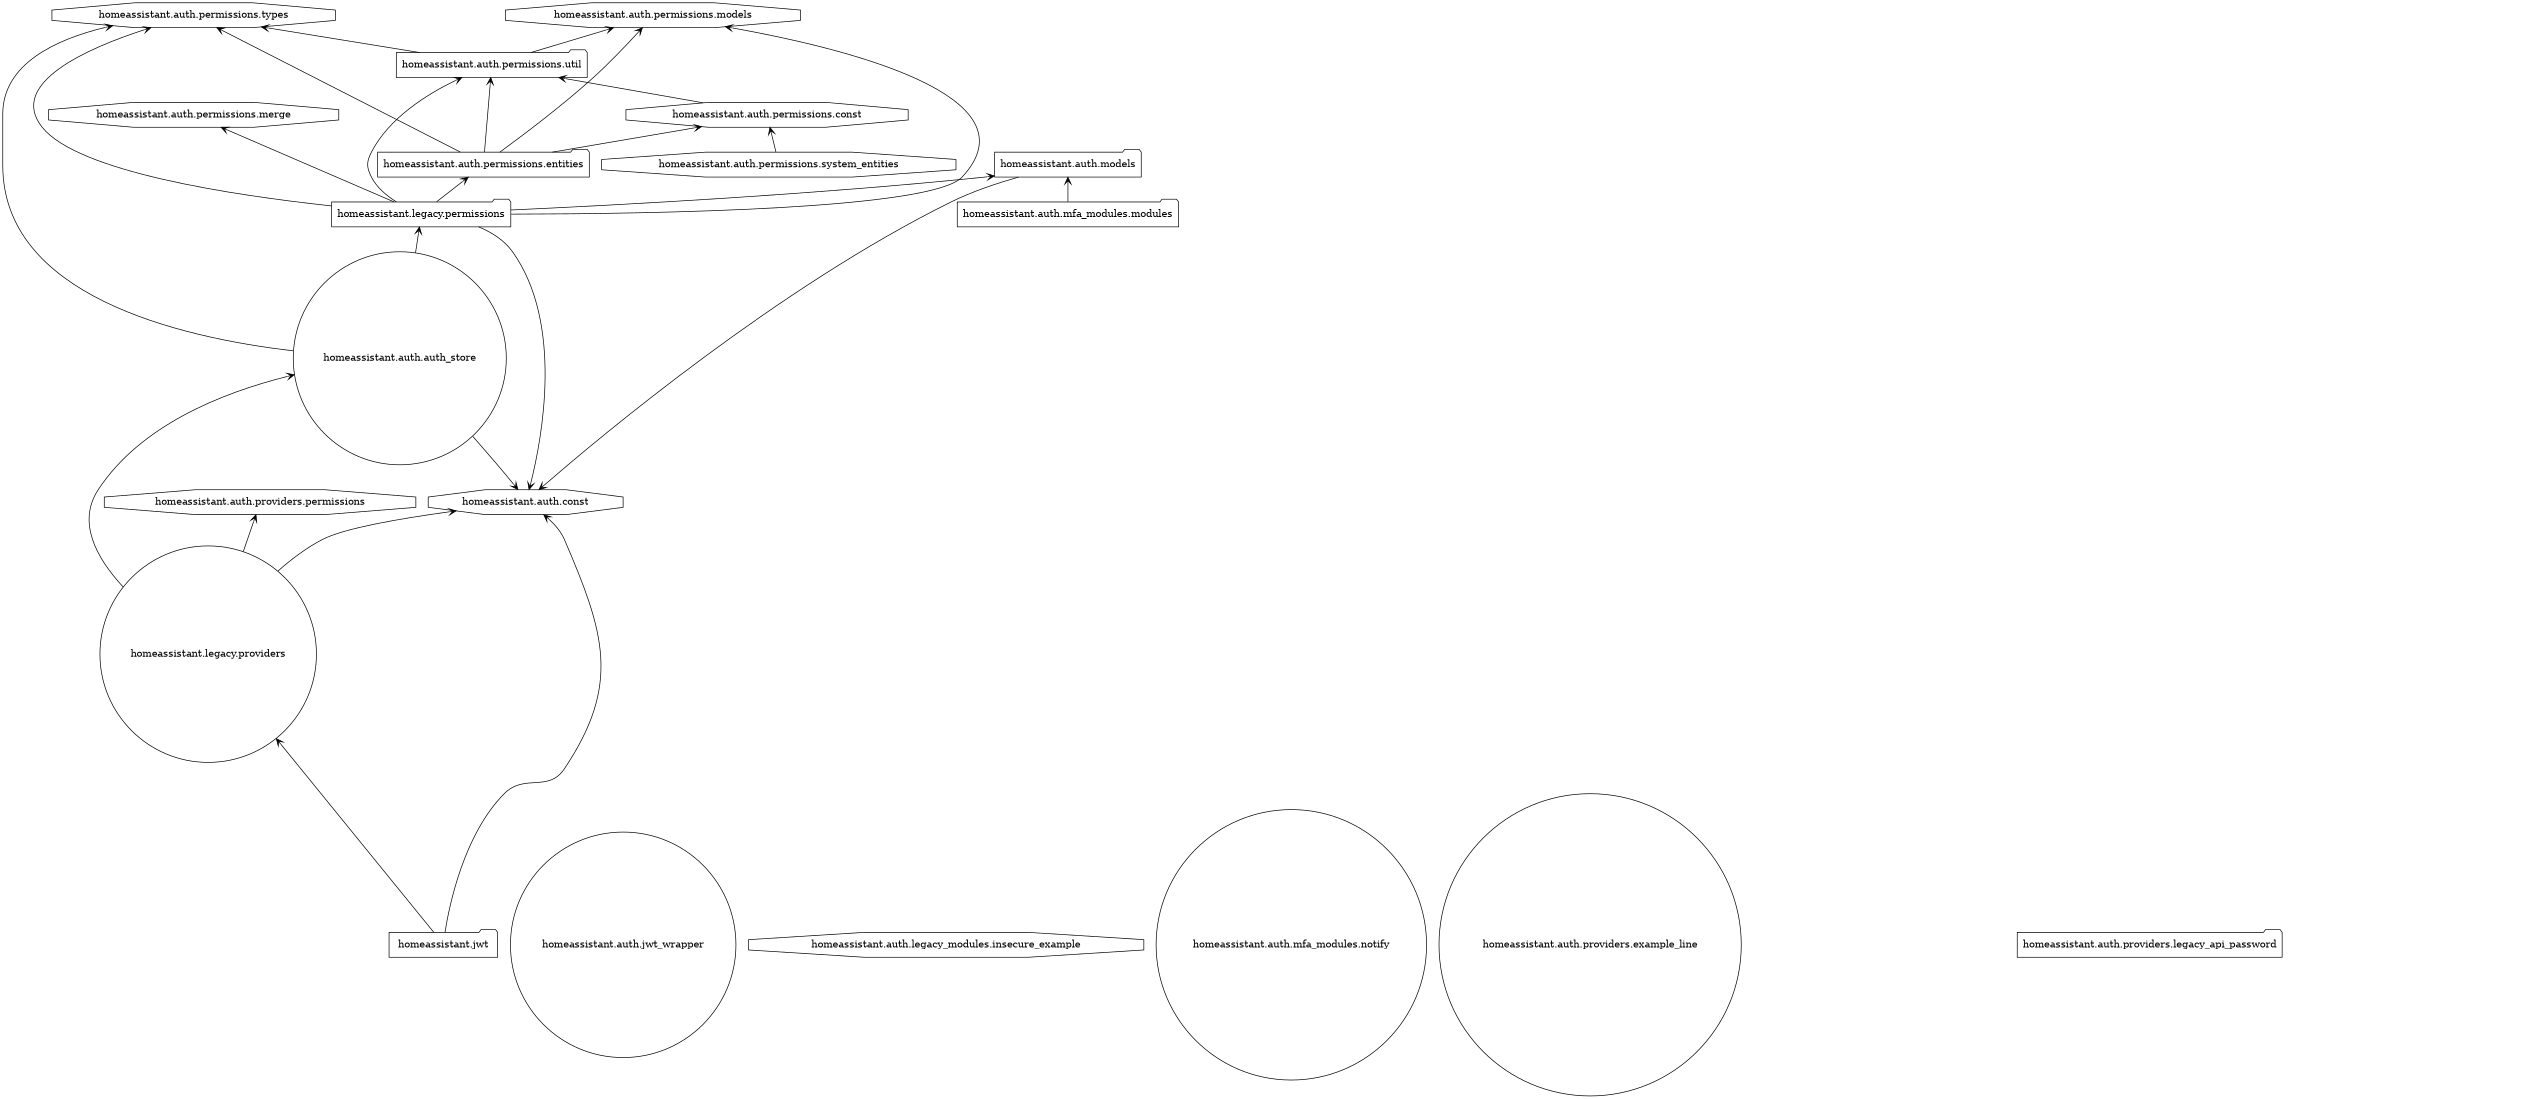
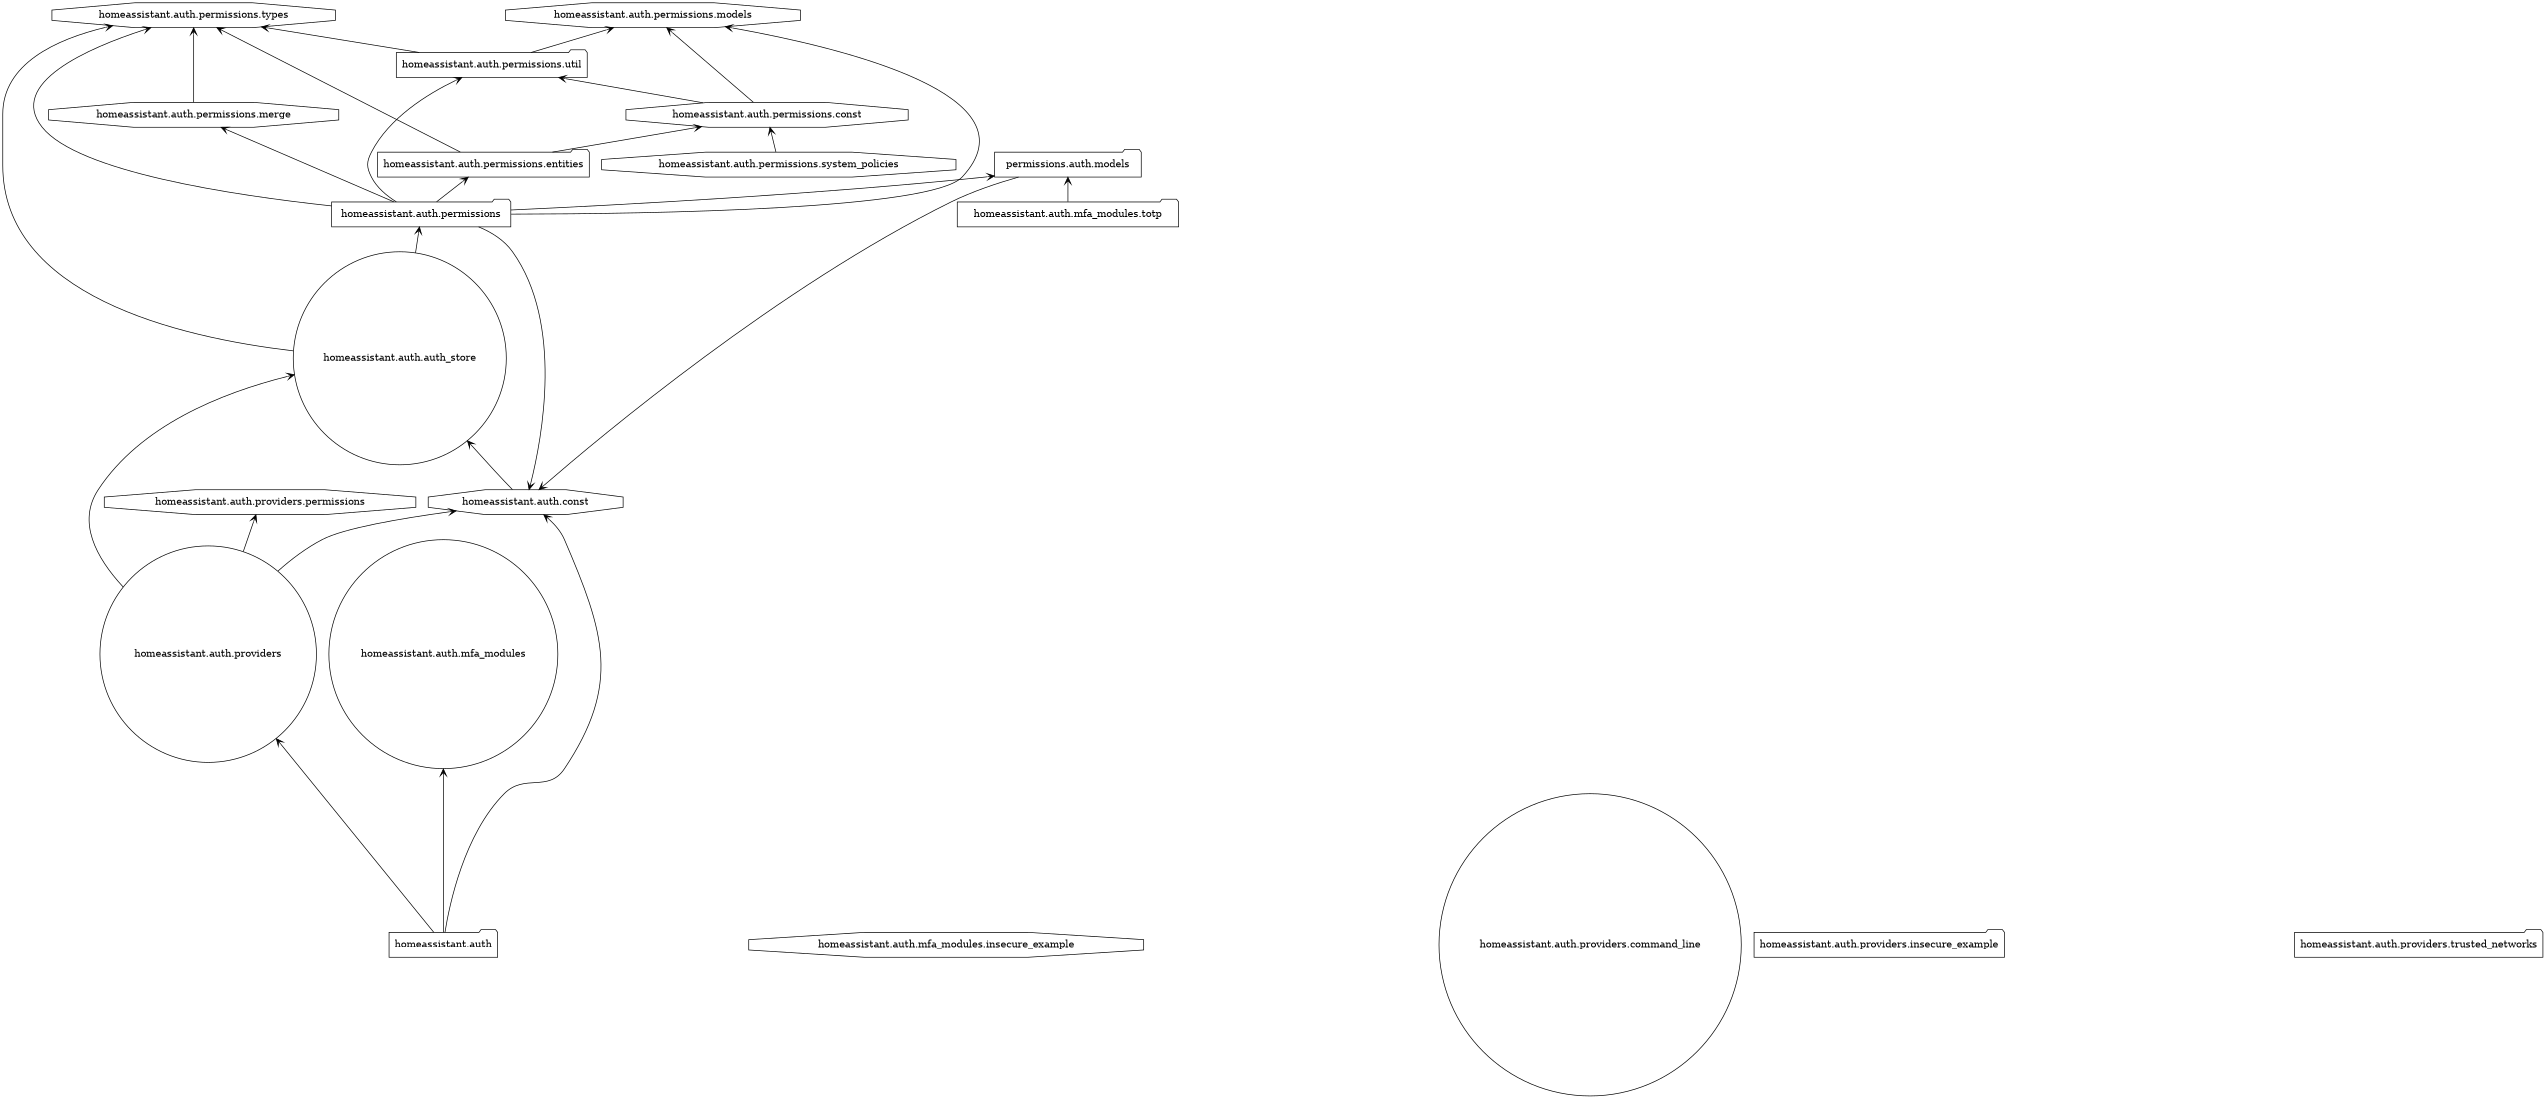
none -> (194, 69)
(572, 96) -> (713, 67)
(487, 118) -> none
(779, 165) -> (779, 165)
(1068, 165) -> (1068, 165)
(421, 214) -> (421, 214)
(1068, 214) -> (1068, 214)
(493, 460) -> (492, 468)
(208, 654) -> (208, 654)
none -> (443, 654)
(443, 945) -> (443, 945)
(623, 945) -> none
(946, 945) -> (946, 945)
(1291, 945) -> none
(1590, 945) -> (1590, 945)
none -> (1879, 945)
(2150, 945) -> none
none -> (2419, 945)
